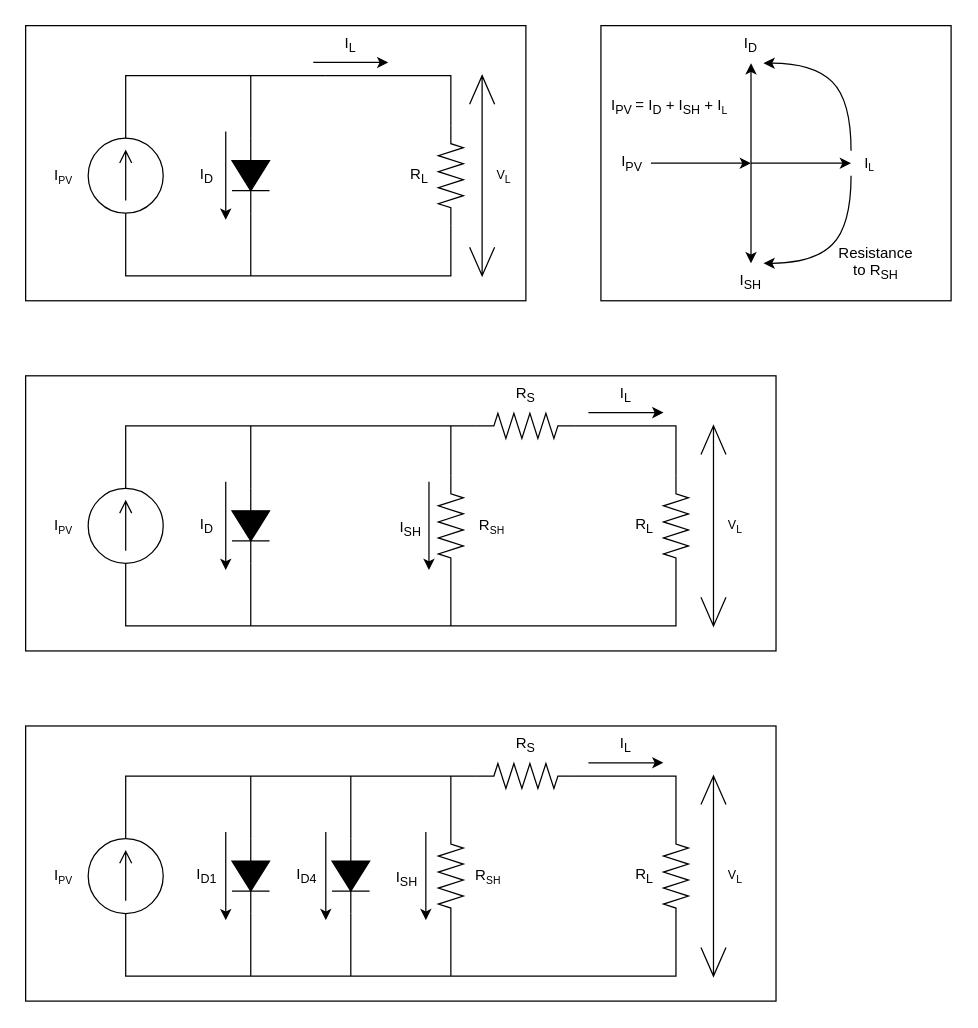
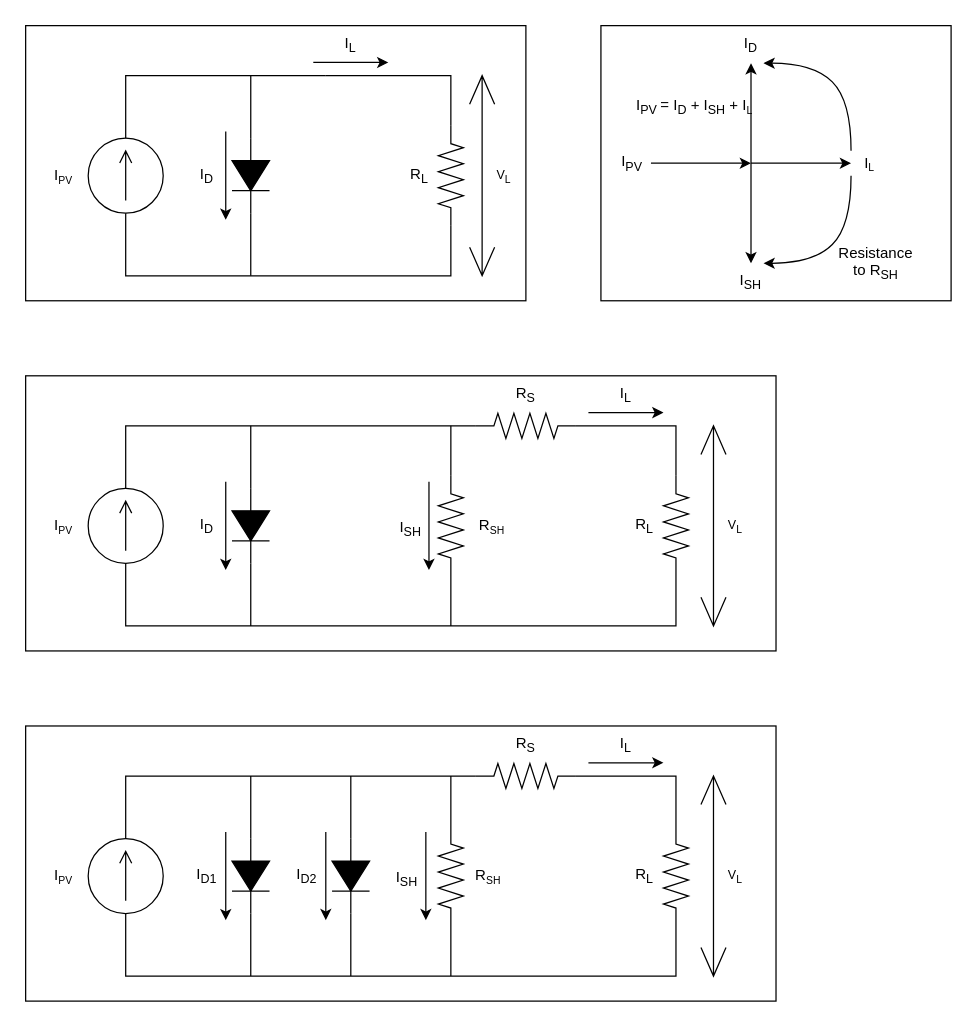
(669, 107) -> (694, 107)
(307, 876) -> (307, 876)
